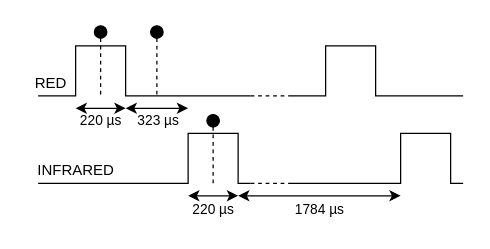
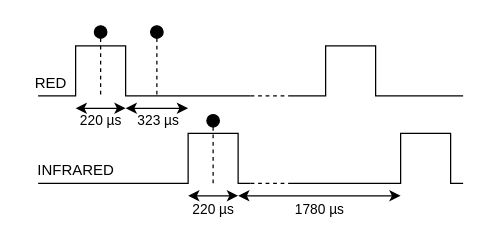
(320, 209) -> (320, 209)
